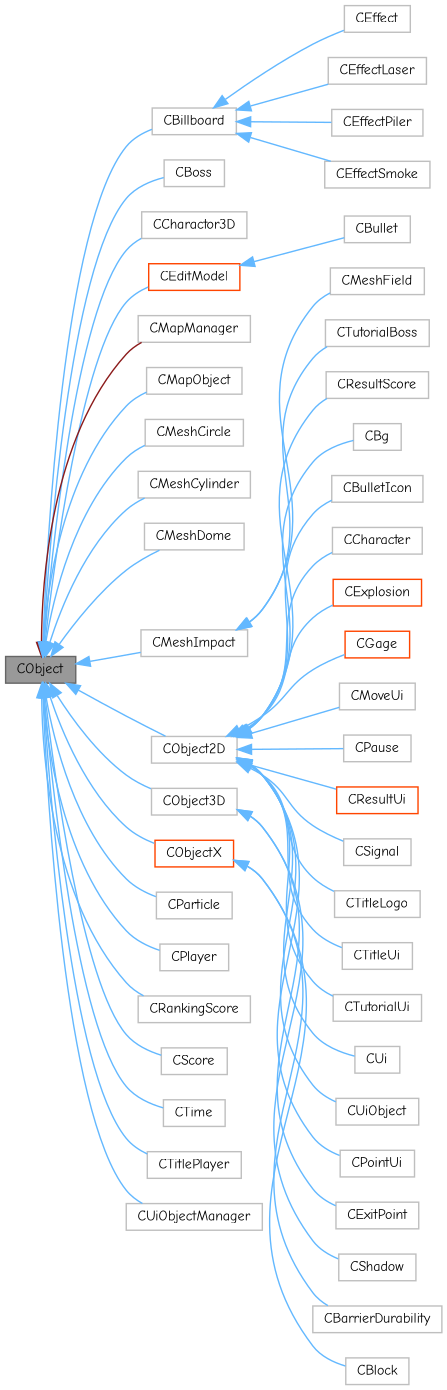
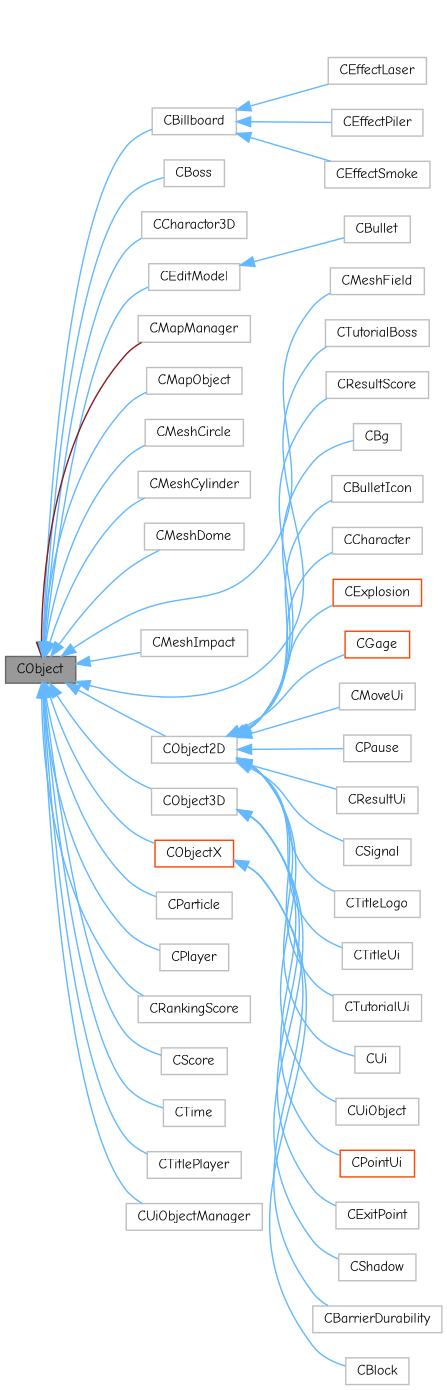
(377, 19) -> none
(194, 277) -> (194, 277)
(280, 402) -> (270, 549)
(286, 483) -> (301, 557)
(377, 800) -> (377, 800)
(287, 964) -> (287, 990)
(377, 1164) -> (377, 1164)
